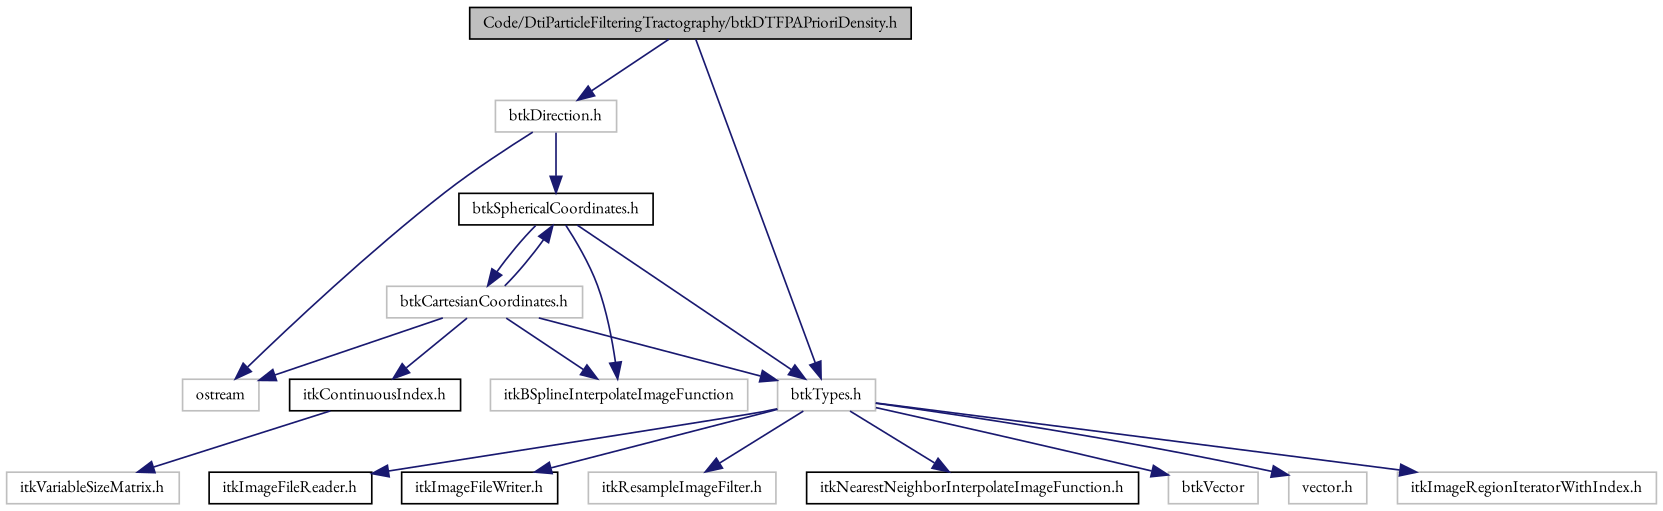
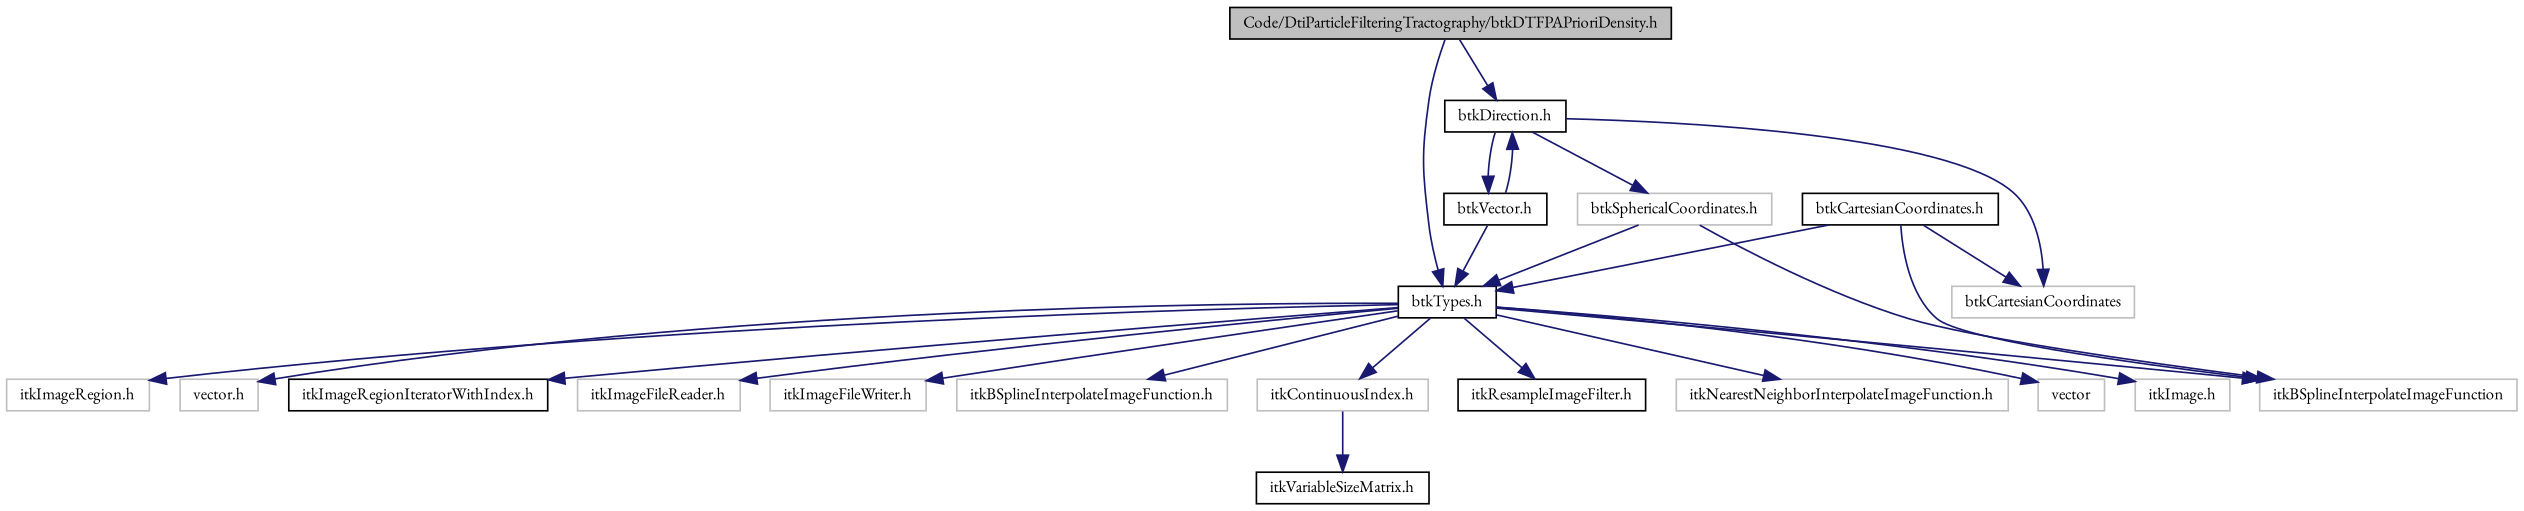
(556, 116) -> (1505, 116)
(556, 209) -> (1675, 209)
none -> (1495, 209)
(515, 248) -> none
(525, 264) -> none
(485, 302) -> (1900, 209)
none -> (1870, 342)
(437, 343) -> (1401, 343)
none -> (78, 395)
(221, 395) -> (2043, 302)
(375, 395) -> (1343, 395)
(827, 395) -> (1447, 302)
none -> (1092, 395)
none -> (2183, 395)
(93, 488) -> (1343, 488)
(290, 488) -> (659, 395)
(480, 488) -> (848, 395)
(682, 488) -> (1552, 395)
(973, 488) -> (1842, 395)
(1213, 488) -> (2071, 395)
(1527, 488) -> (418, 395)
